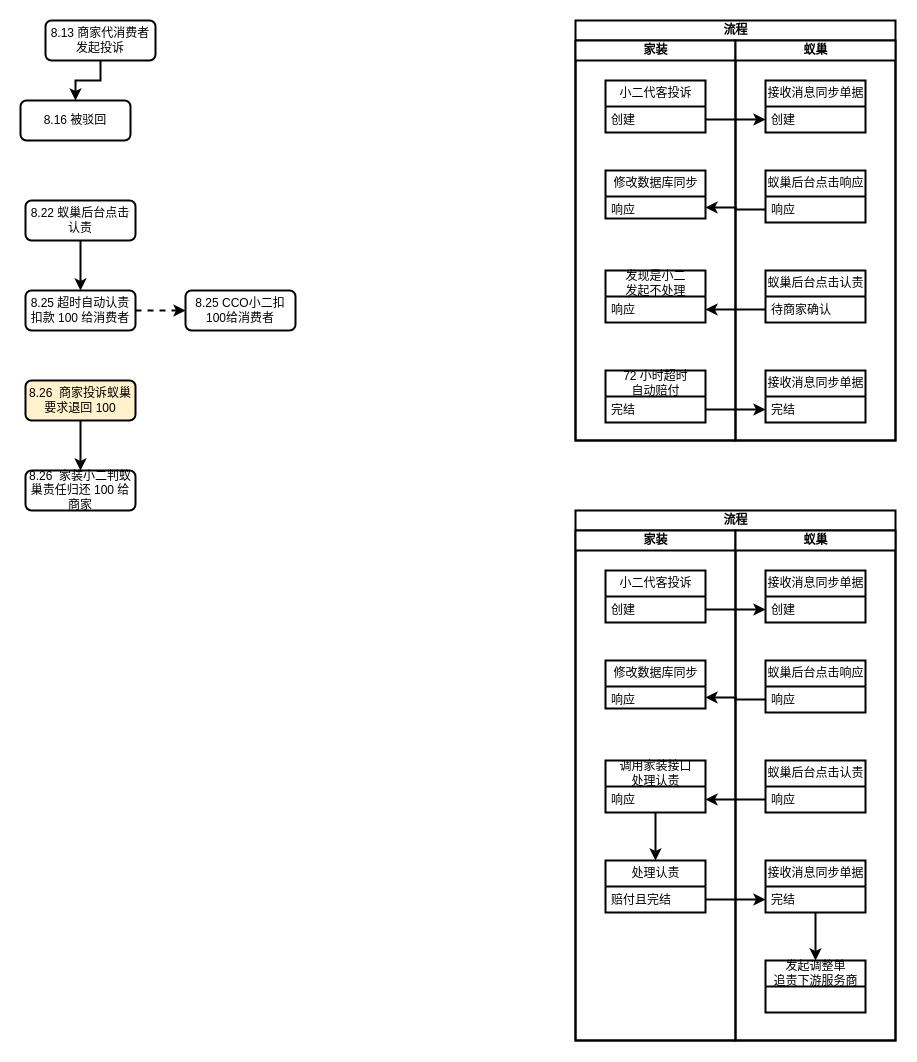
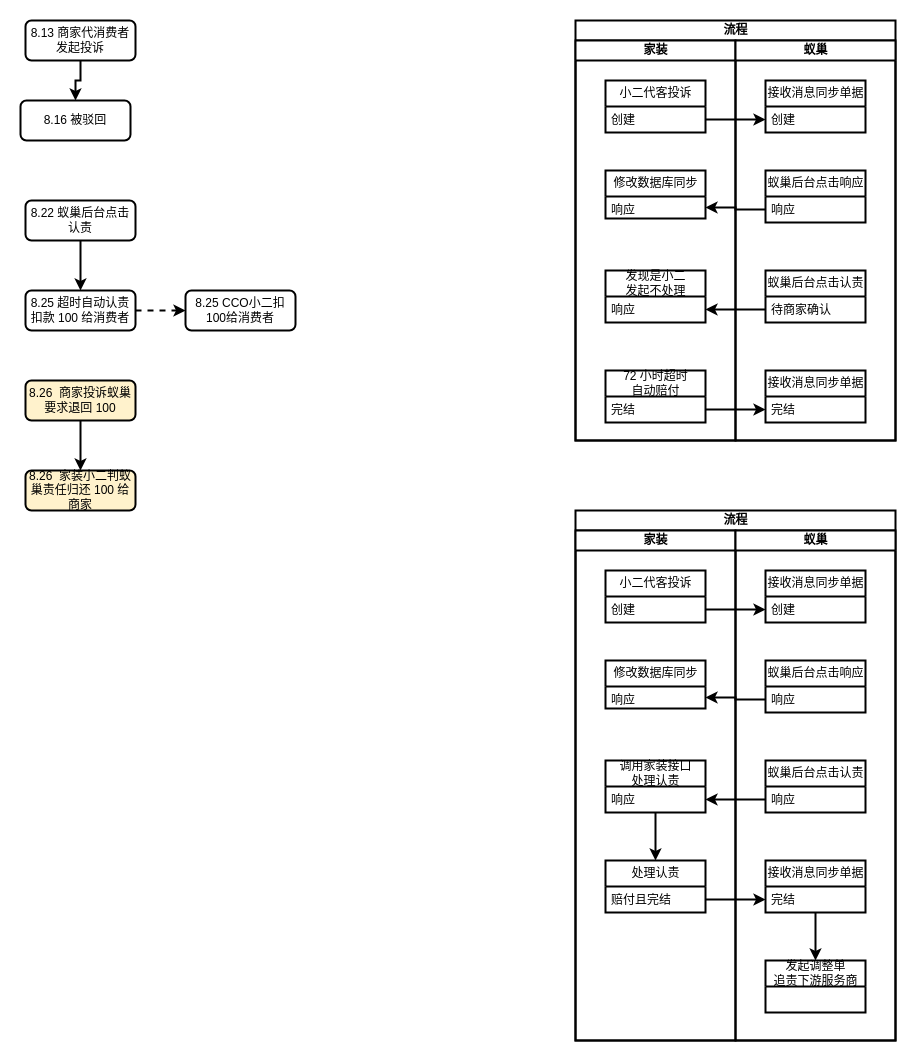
(101, 41) -> (81, 41)
(81, 491) -> (81, 491)
